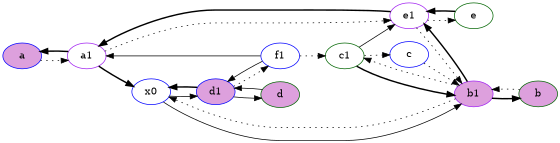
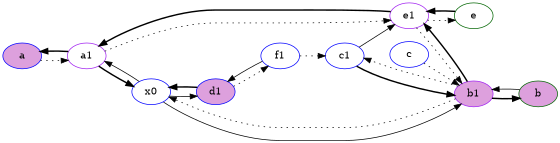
(373, 55) -> none
(187, 56) -> (125, 73)
(345, 56) -> (345, 56)
(510, 89) -> (510, 89)
(280, 95) -> none
